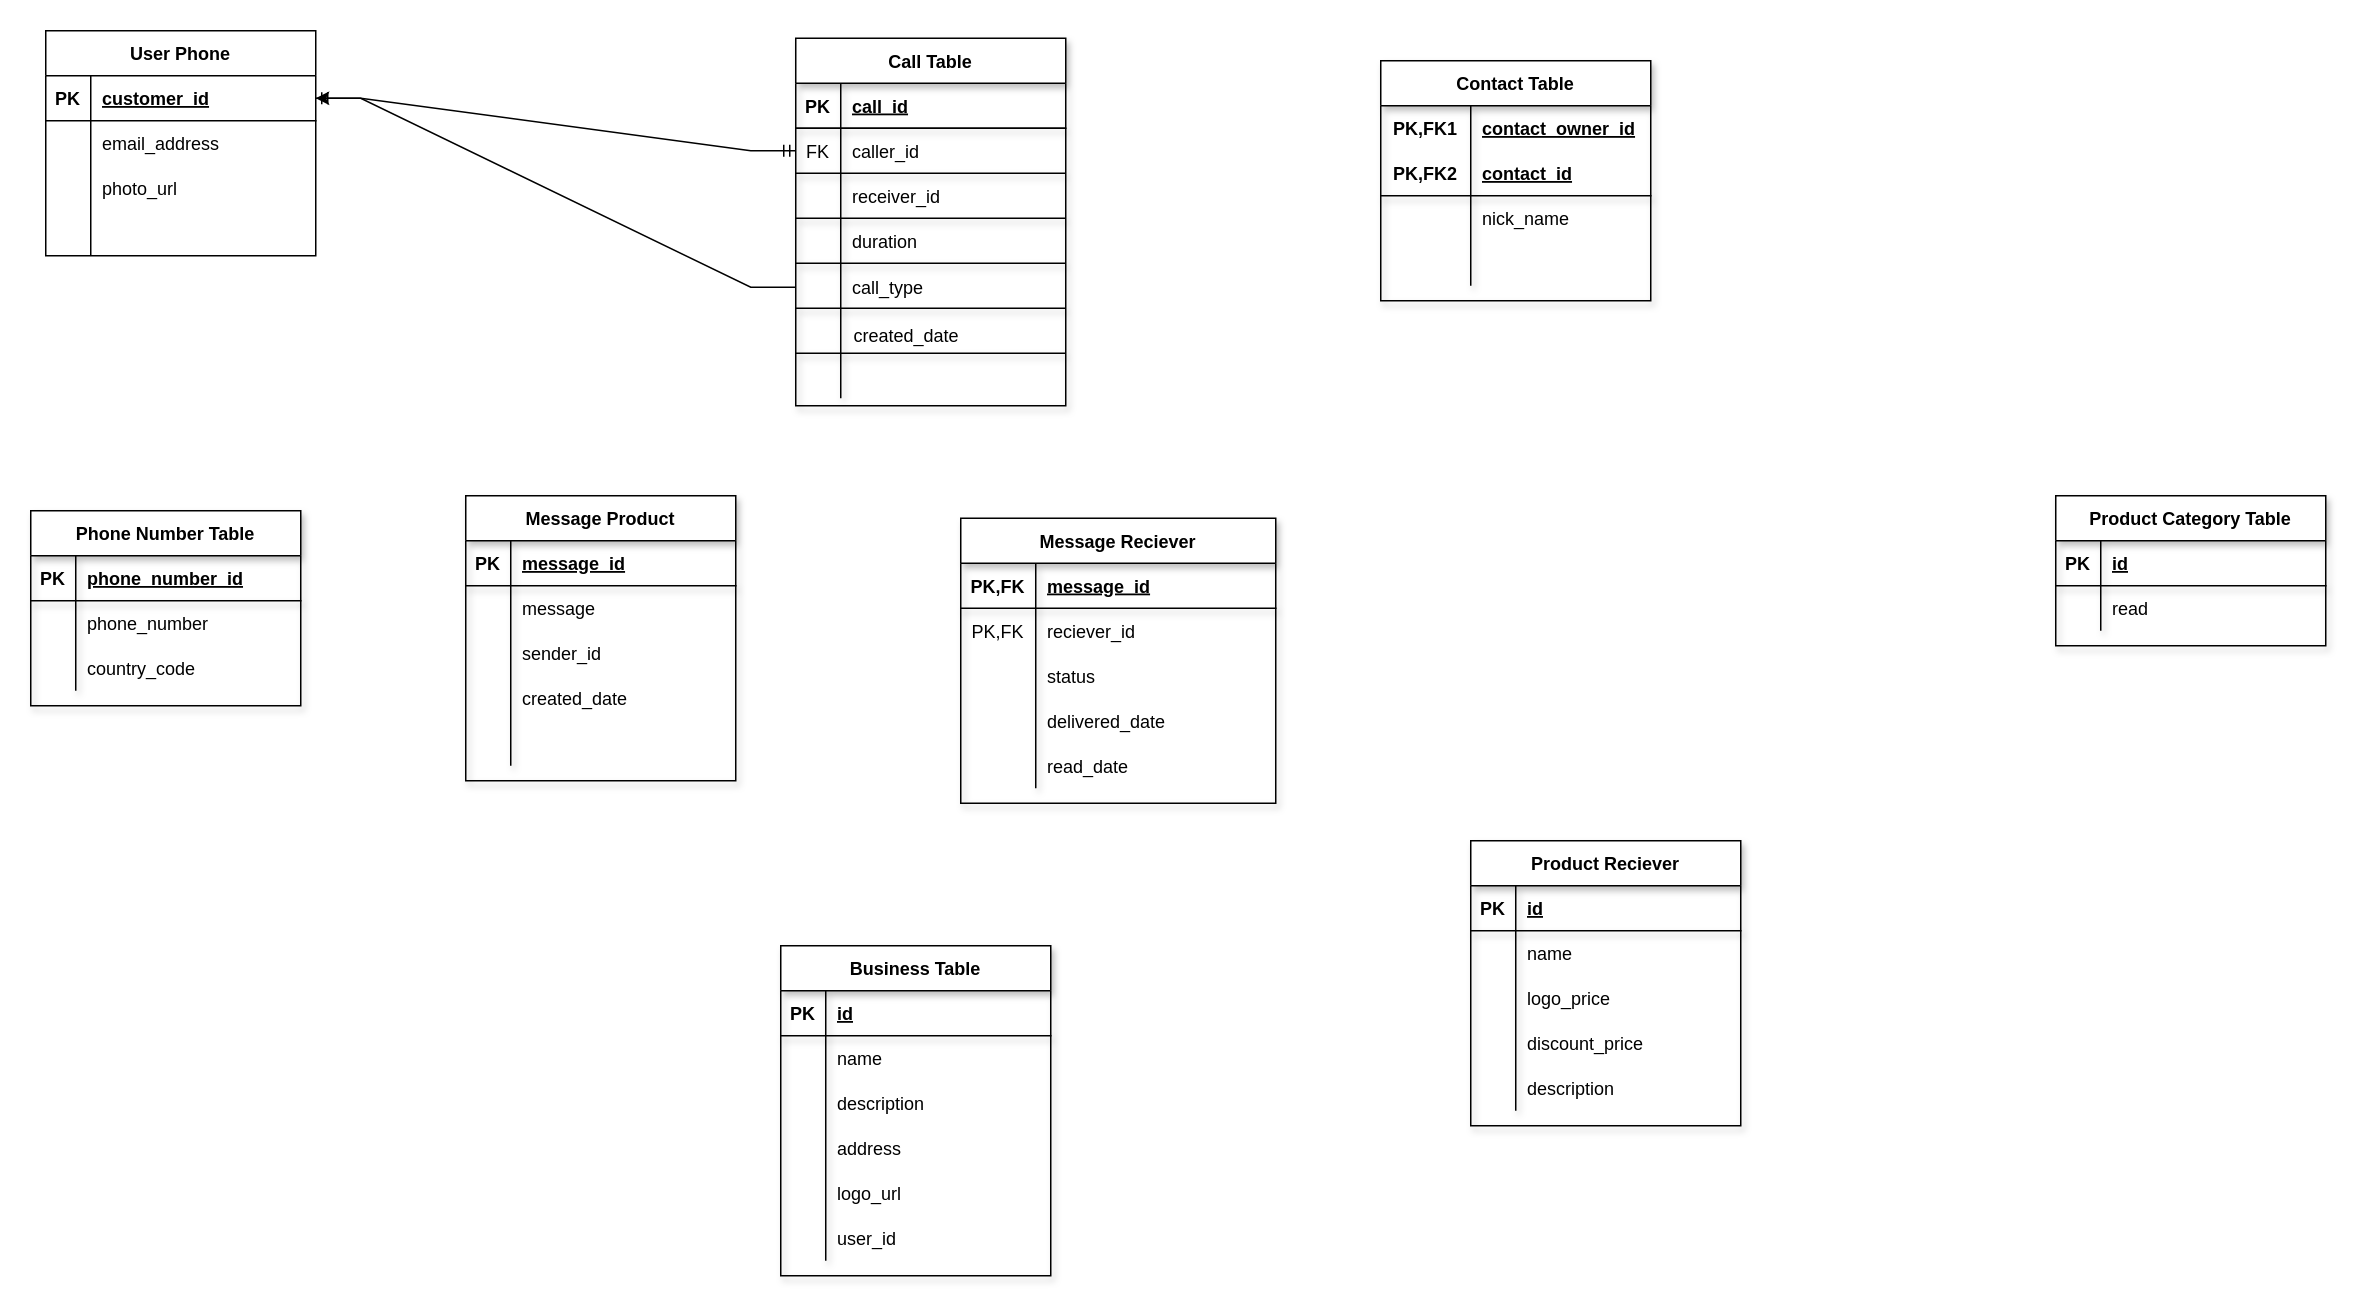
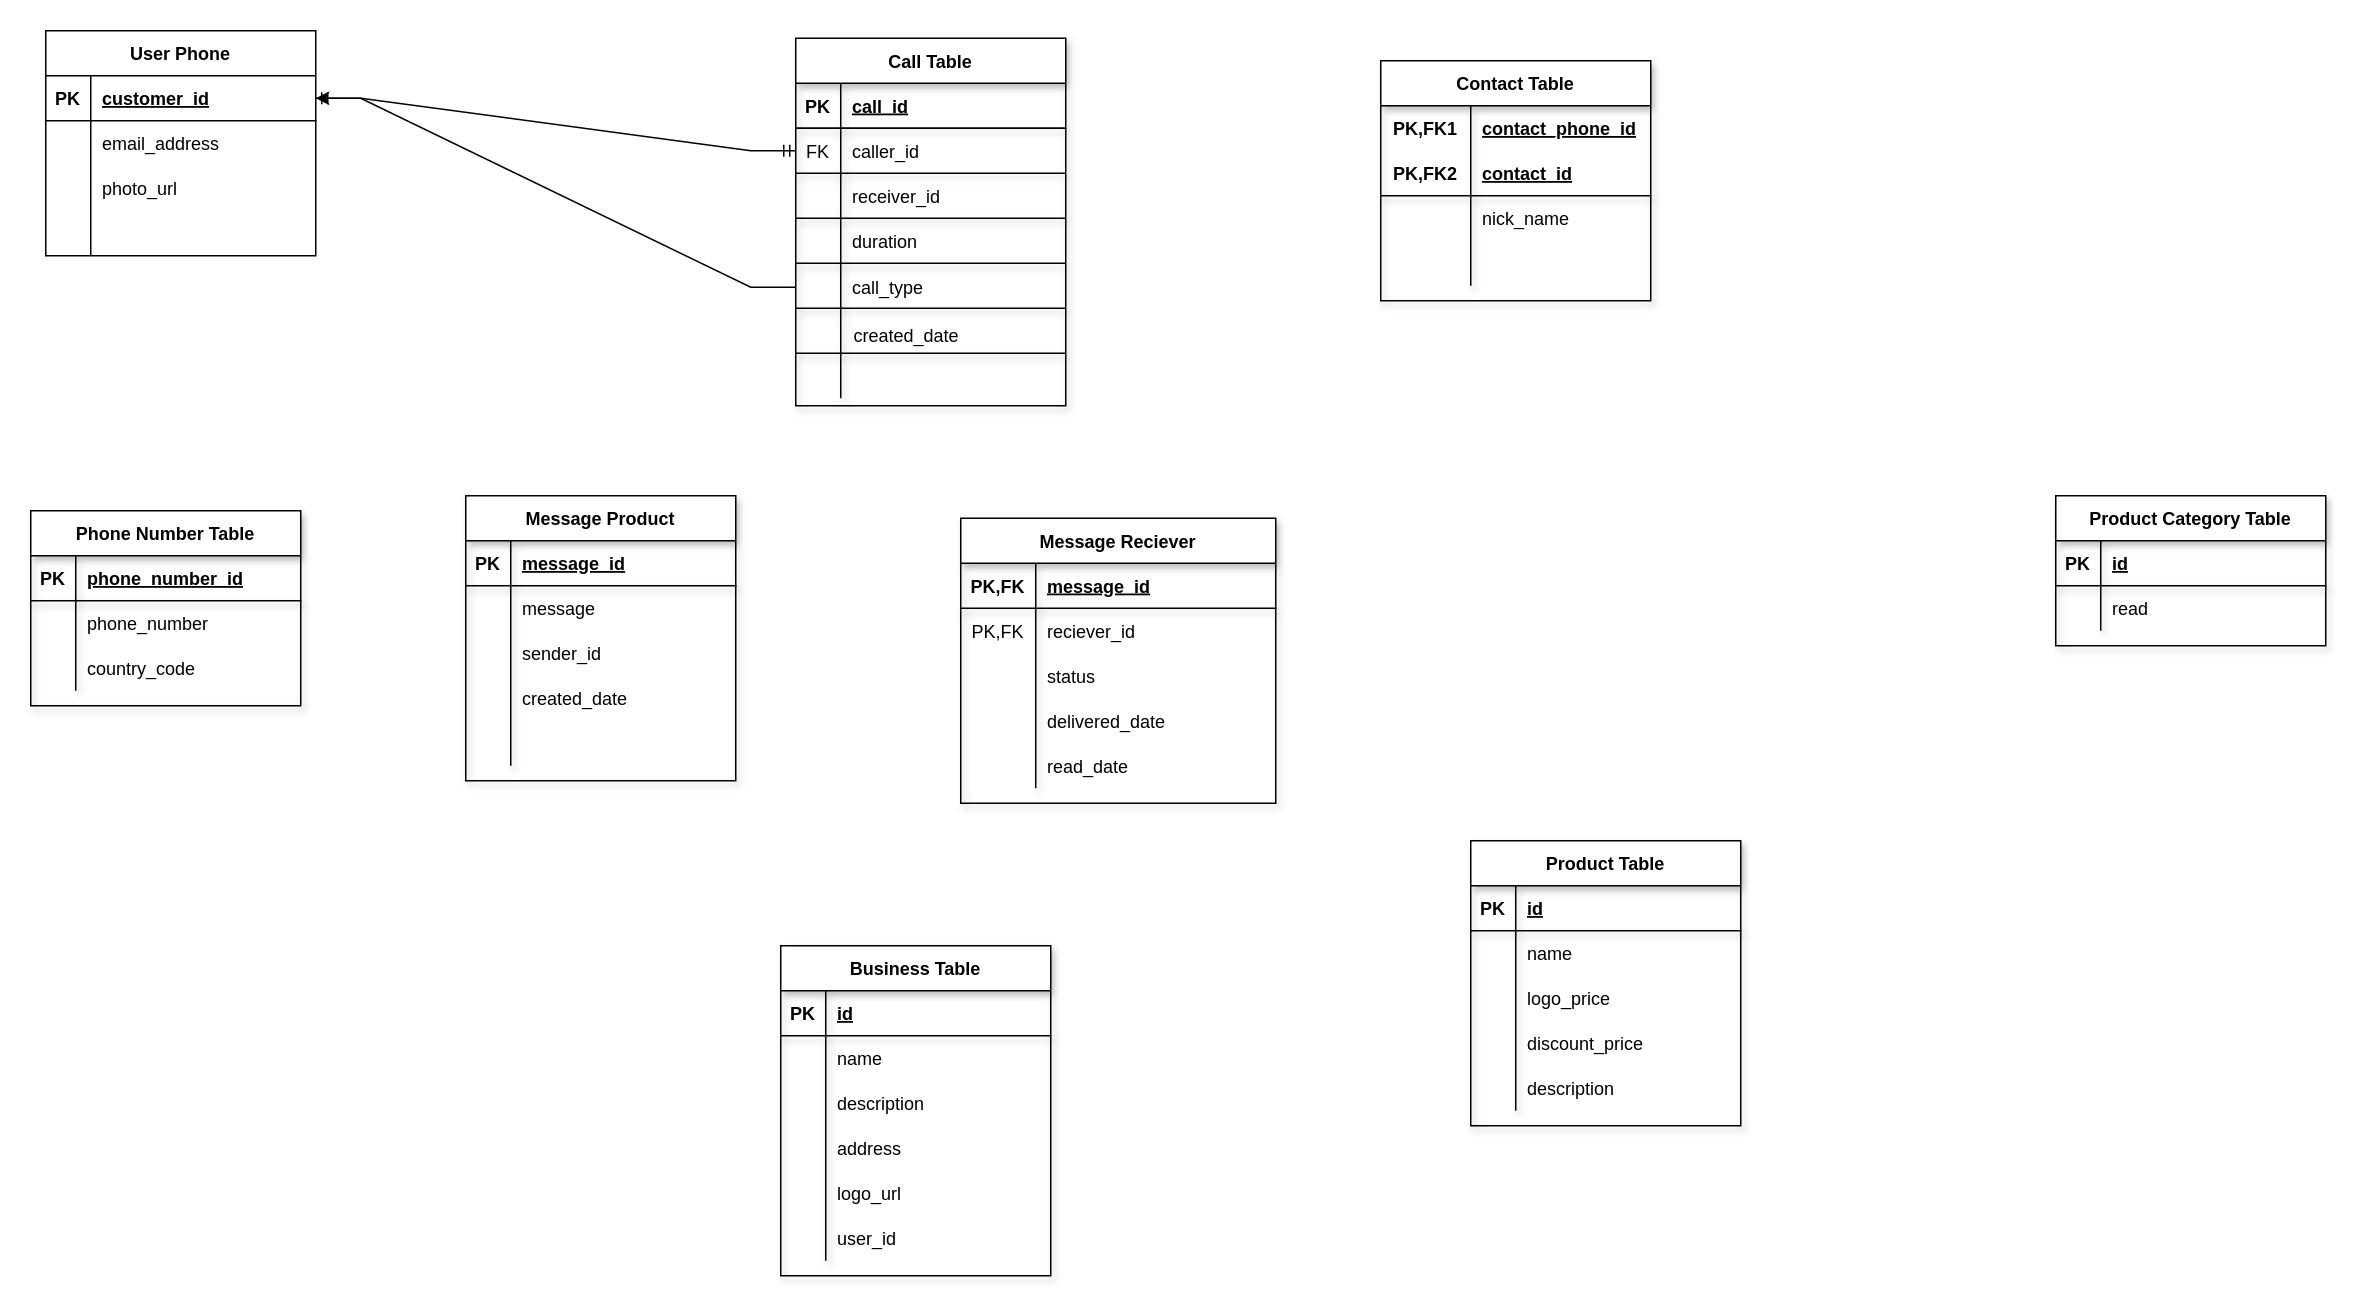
(1560, 129) -> (1560, 129)
(1605, 864) -> (1605, 864)
